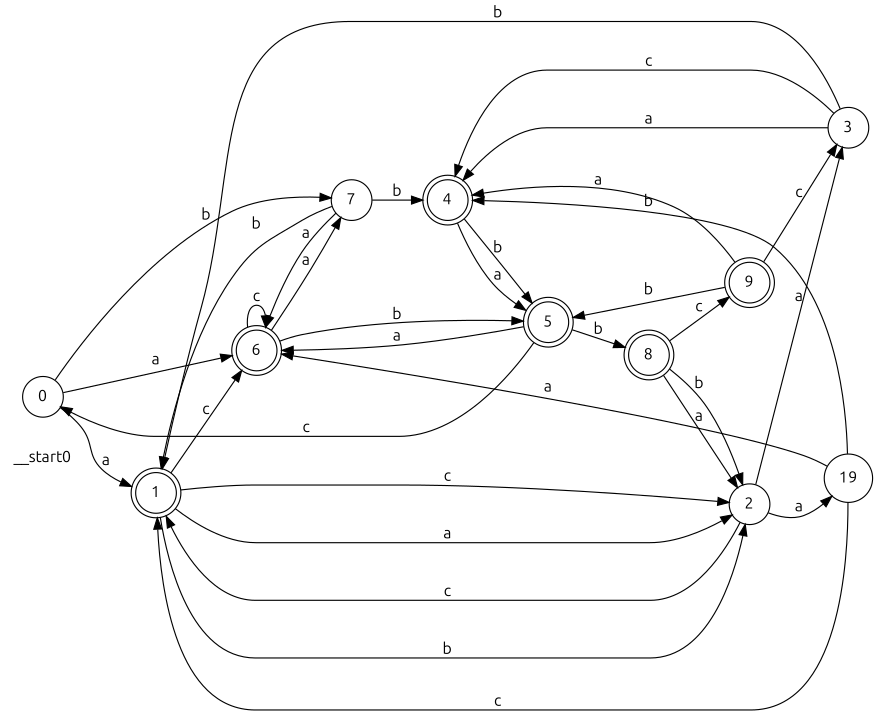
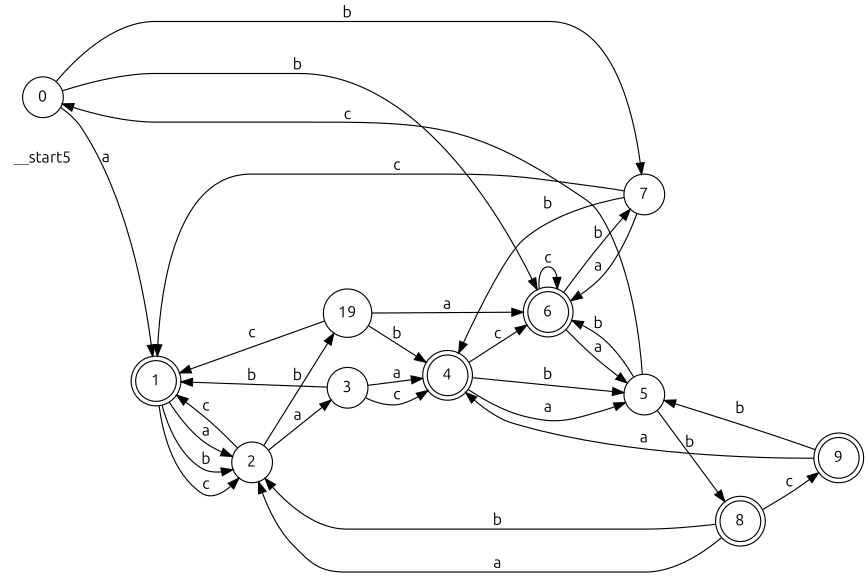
(797, 208) -> none
(257, 224) -> (397, 166)
(306, 261) -> (599, 233)
(397, 315) -> (599, 348)
(548, 322) -> (644, 395)
(397, 336) -> (599, 324)
(156, 360) -> (298, 65)
(203, 426) -> (493, 347)
(43, 458) -> (43, 158)
(799, 507) -> (298, 376)
